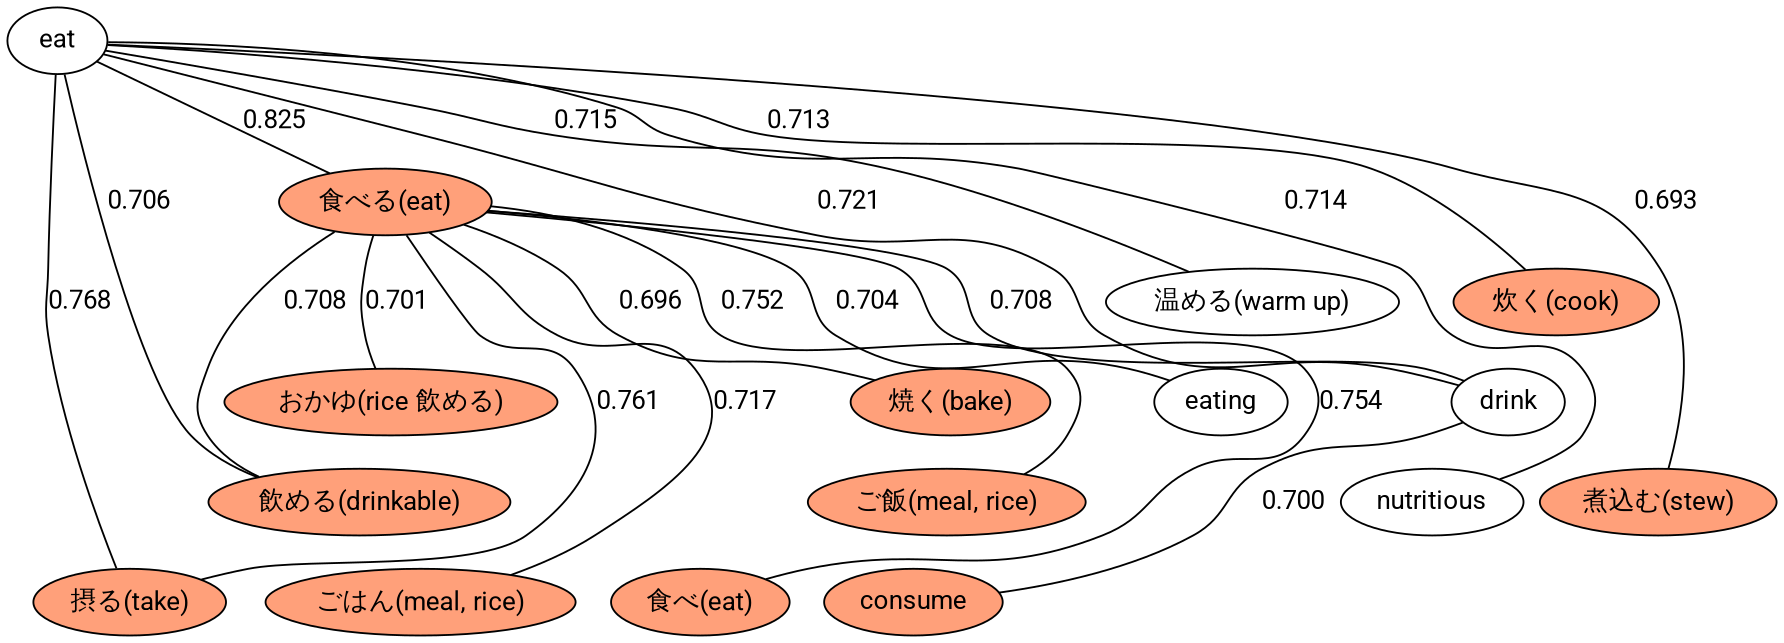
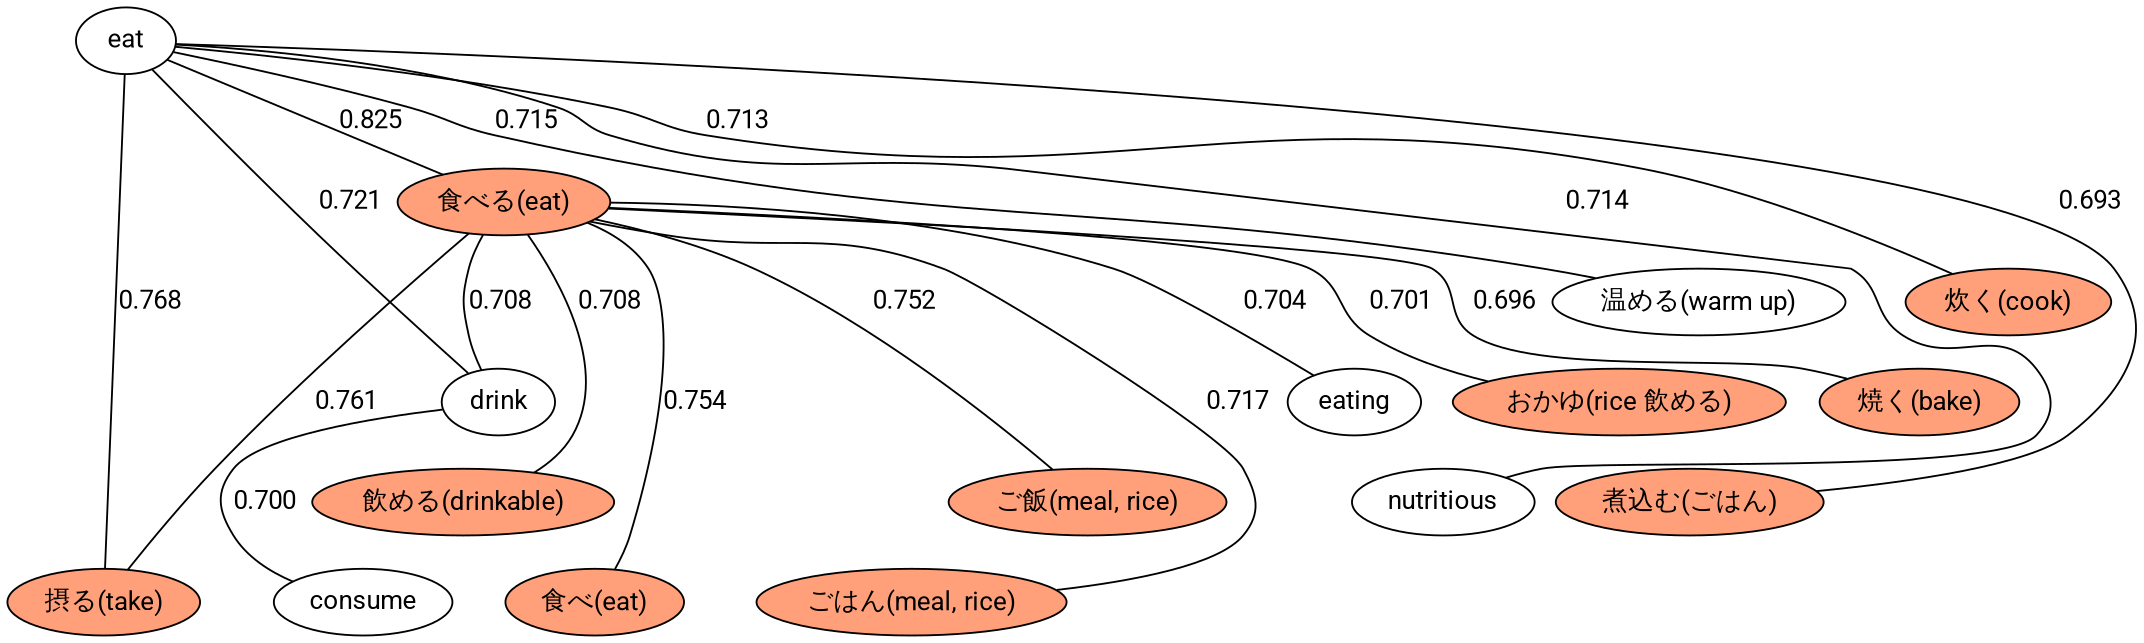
(126, 298) -> none
(1658, 502) -> (1690, 502)
(913, 602) -> (363, 602)
